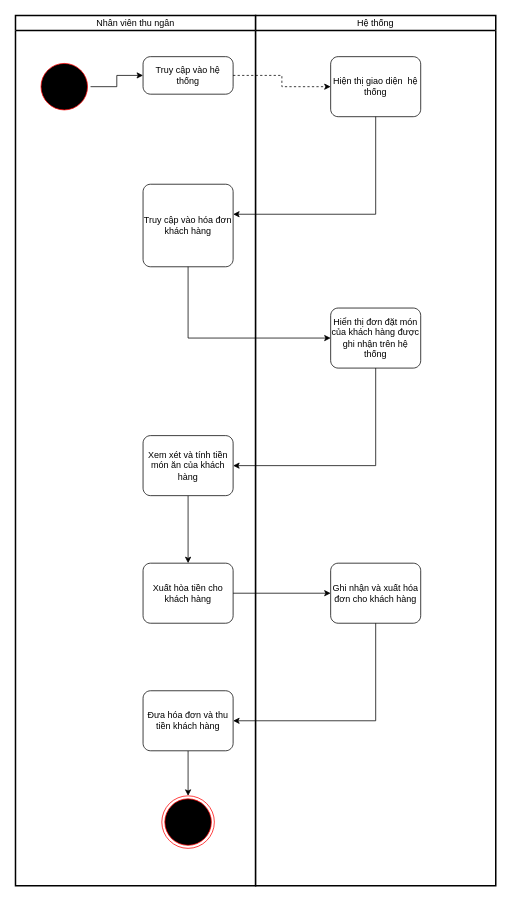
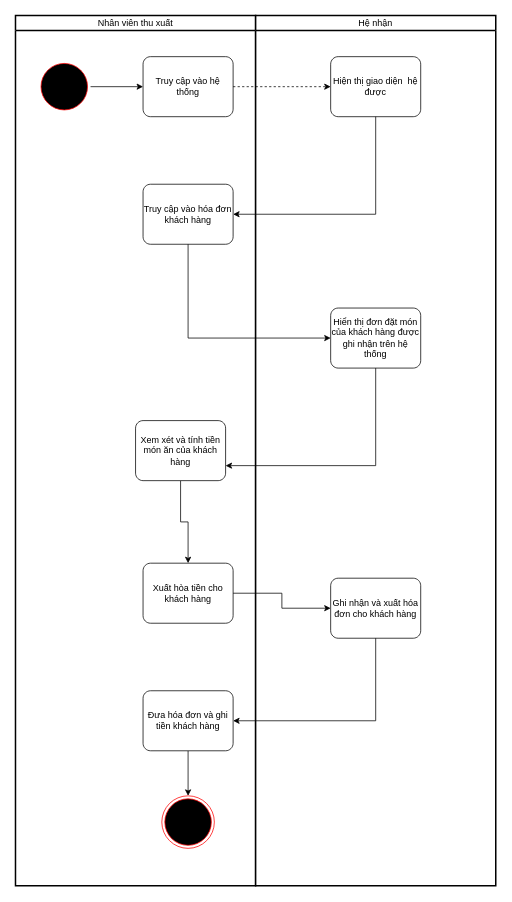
(135, 23) -> (135, 23)
(375, 23) -> (375, 23)
(188, 75) -> (188, 87)
(375, 87) -> (375, 87)
(188, 225) -> (188, 214)
(188, 465) -> (180, 450)
(375, 593) -> (375, 608)
(188, 720) -> (188, 720)
